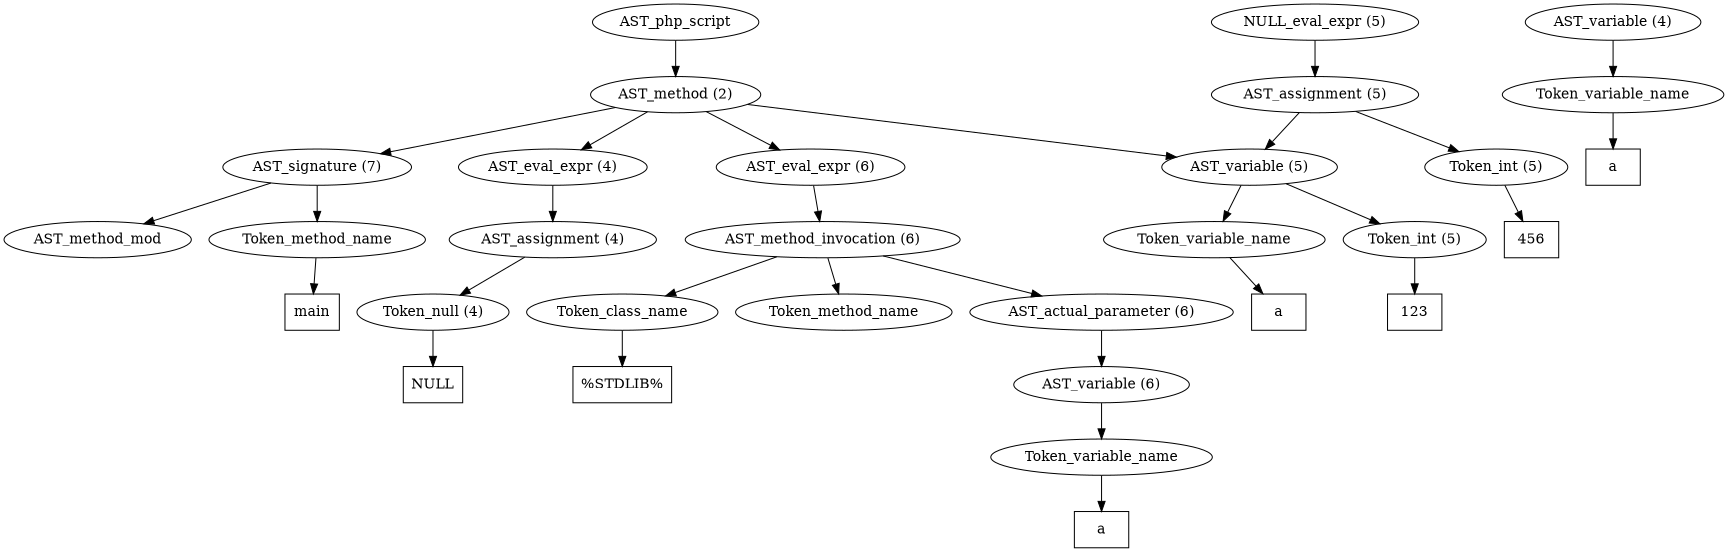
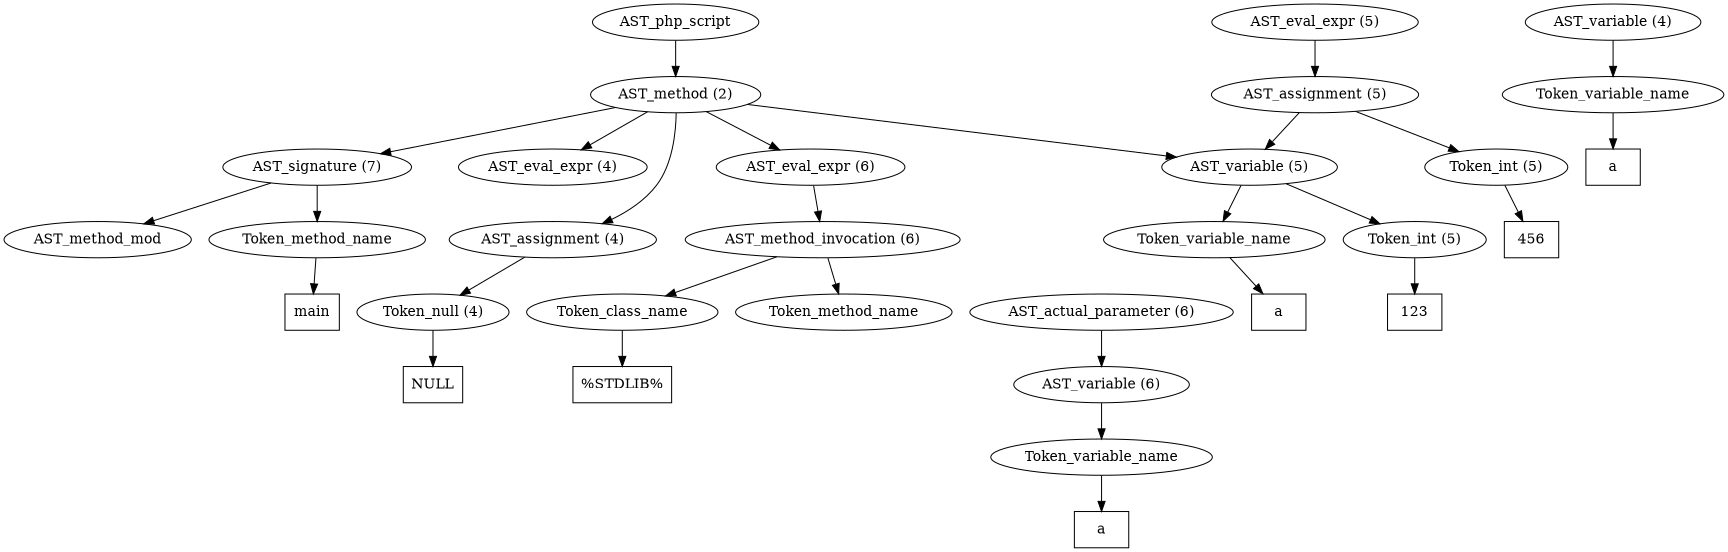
(1315, 22) -> (1315, 22)
(553, 198) -> (662, 177)
(958, 275) -> none
